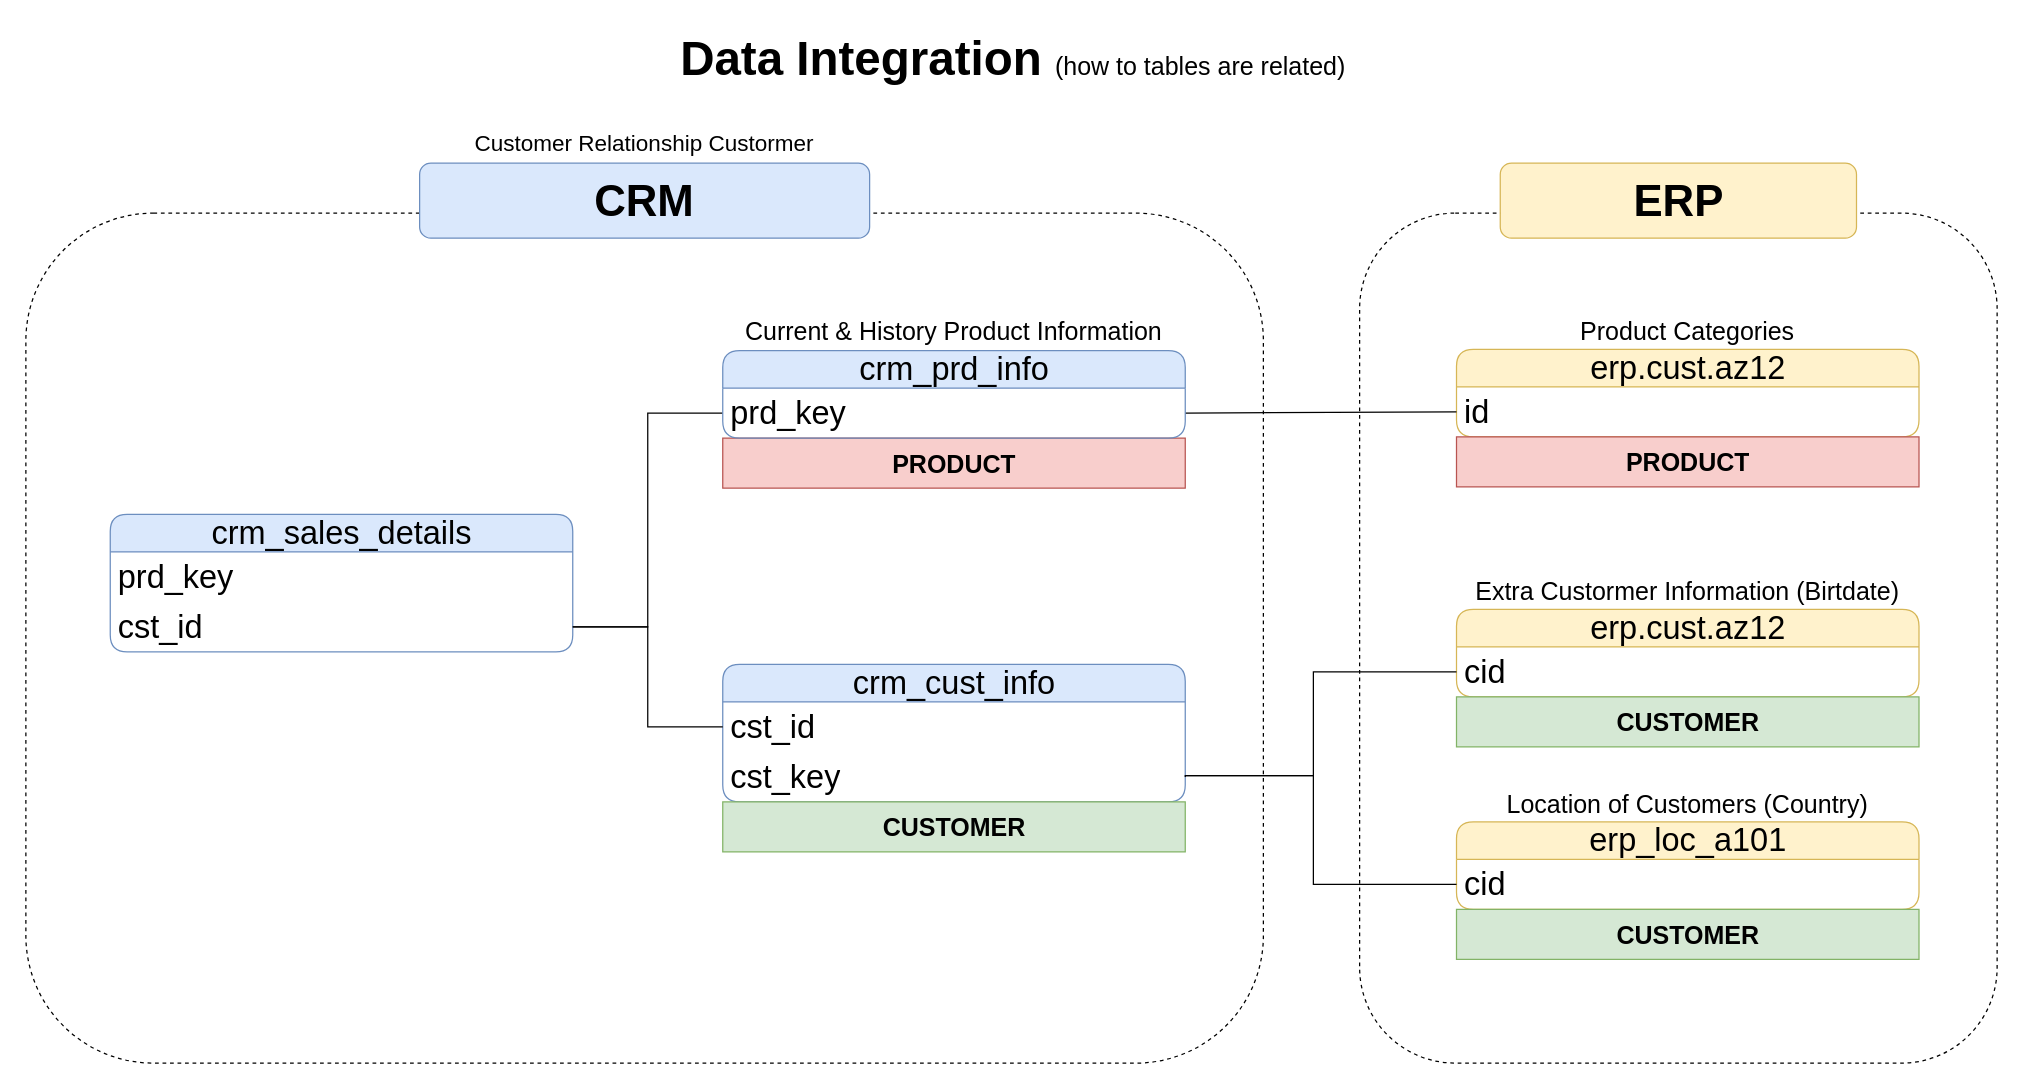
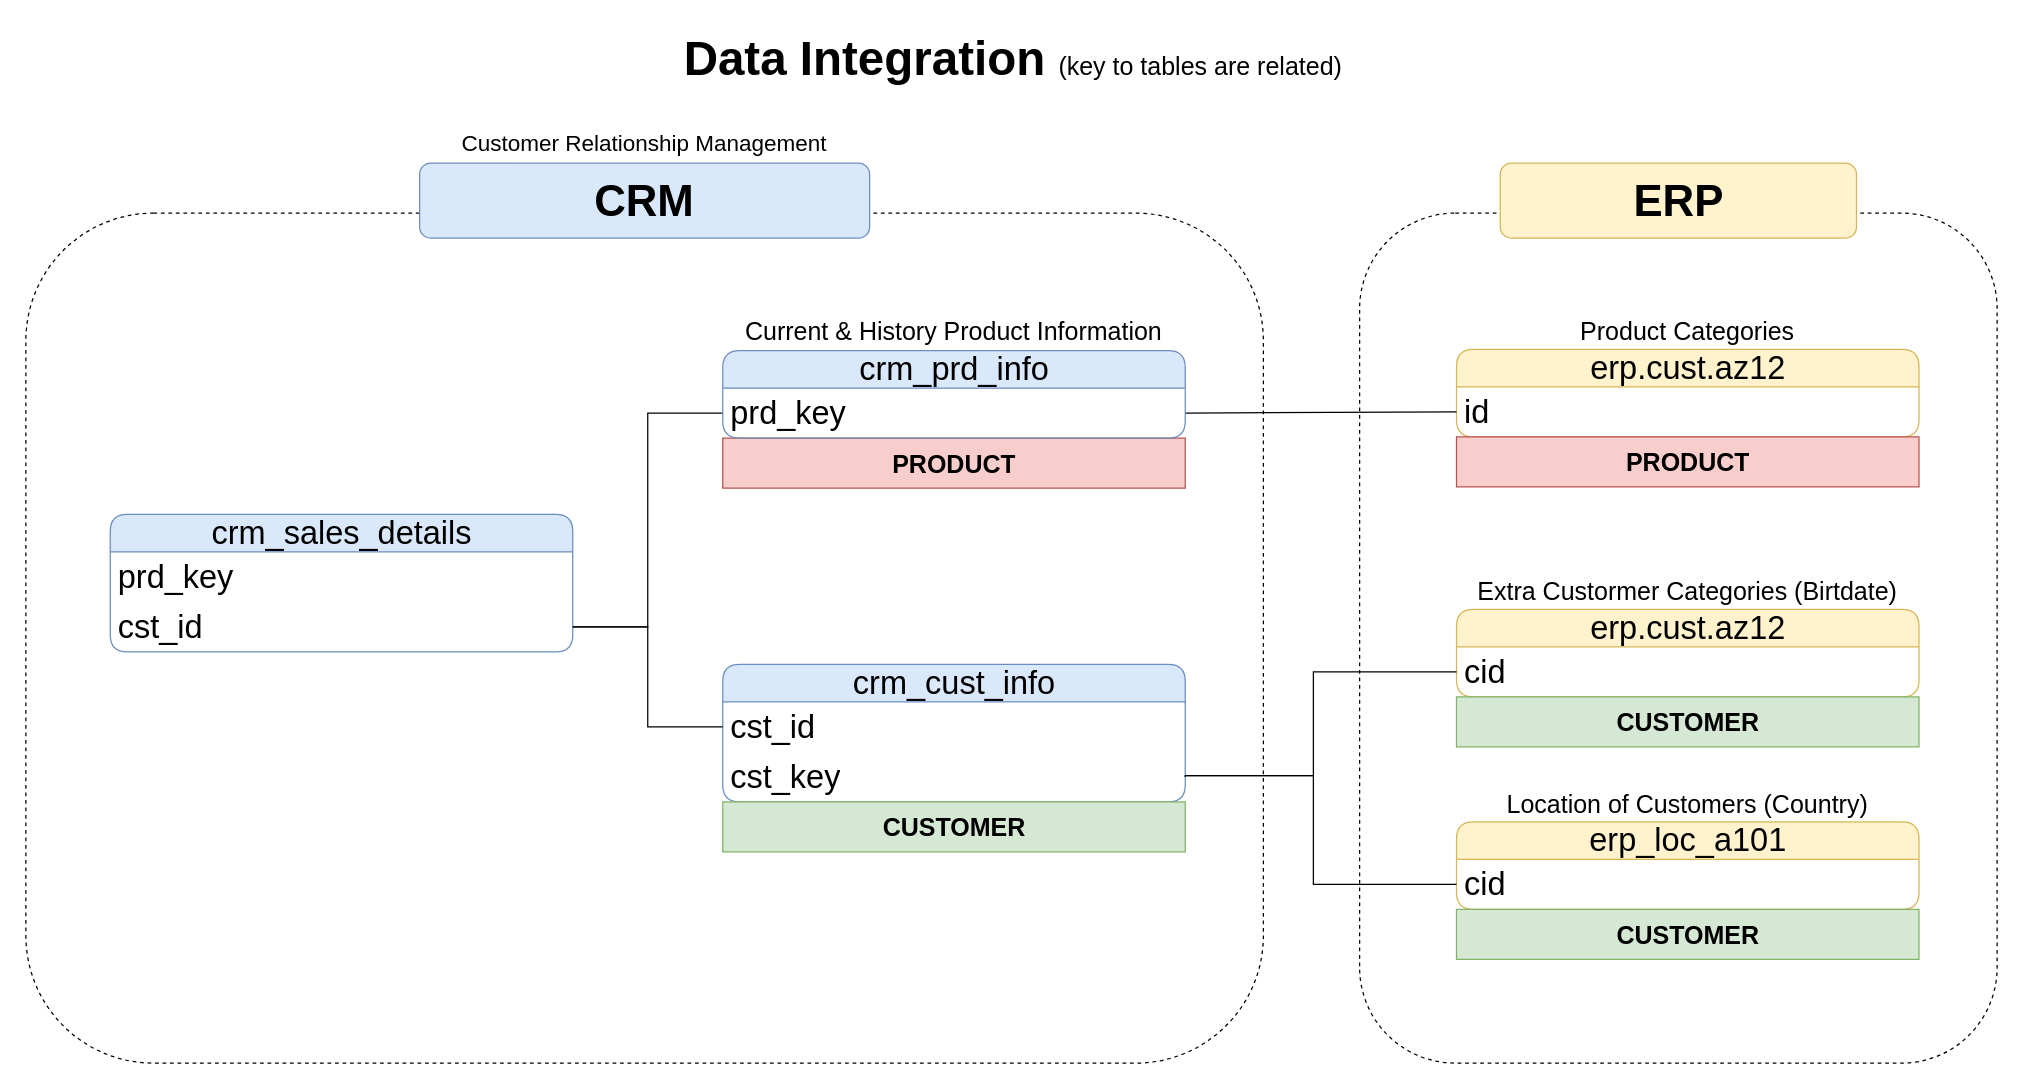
(1013, 59) -> (1013, 59)
(644, 144) -> (644, 144)
(1688, 591) -> (1688, 591)
